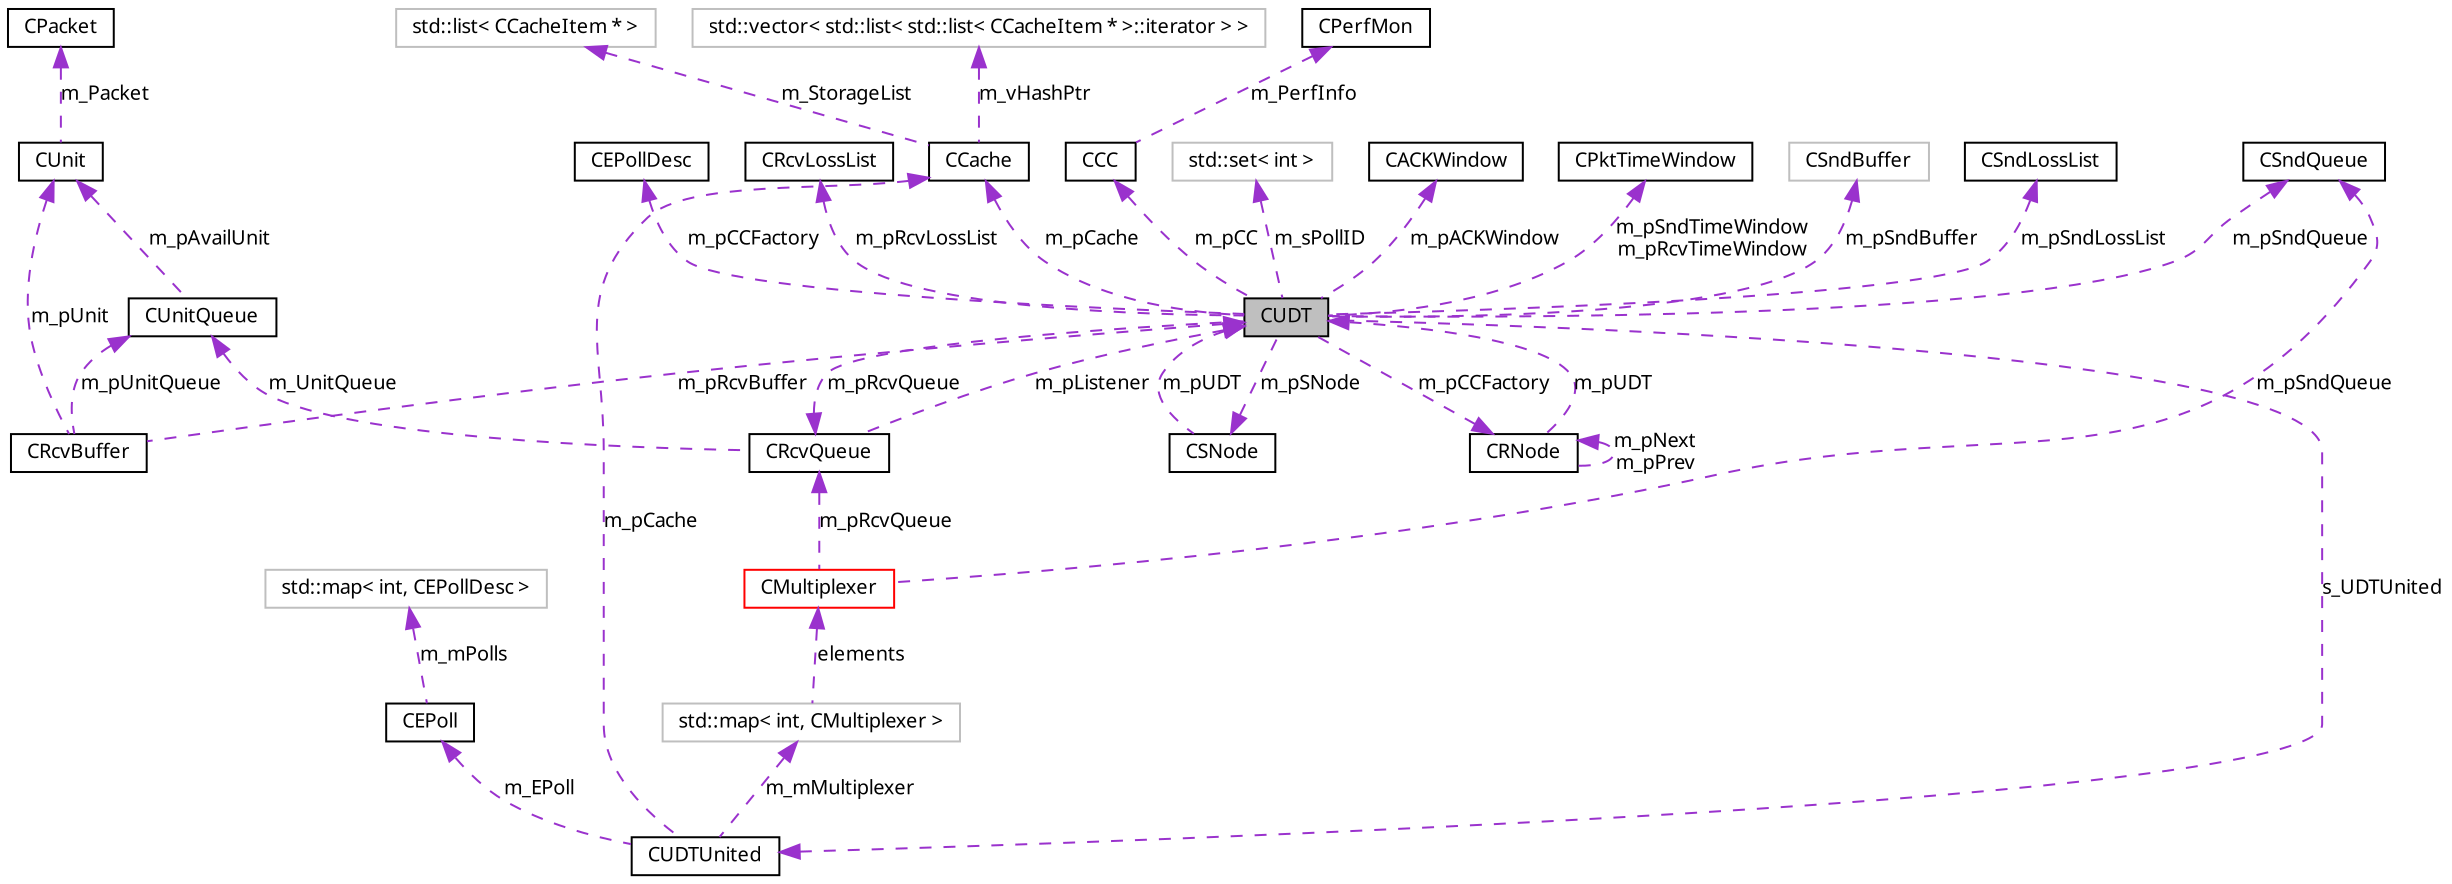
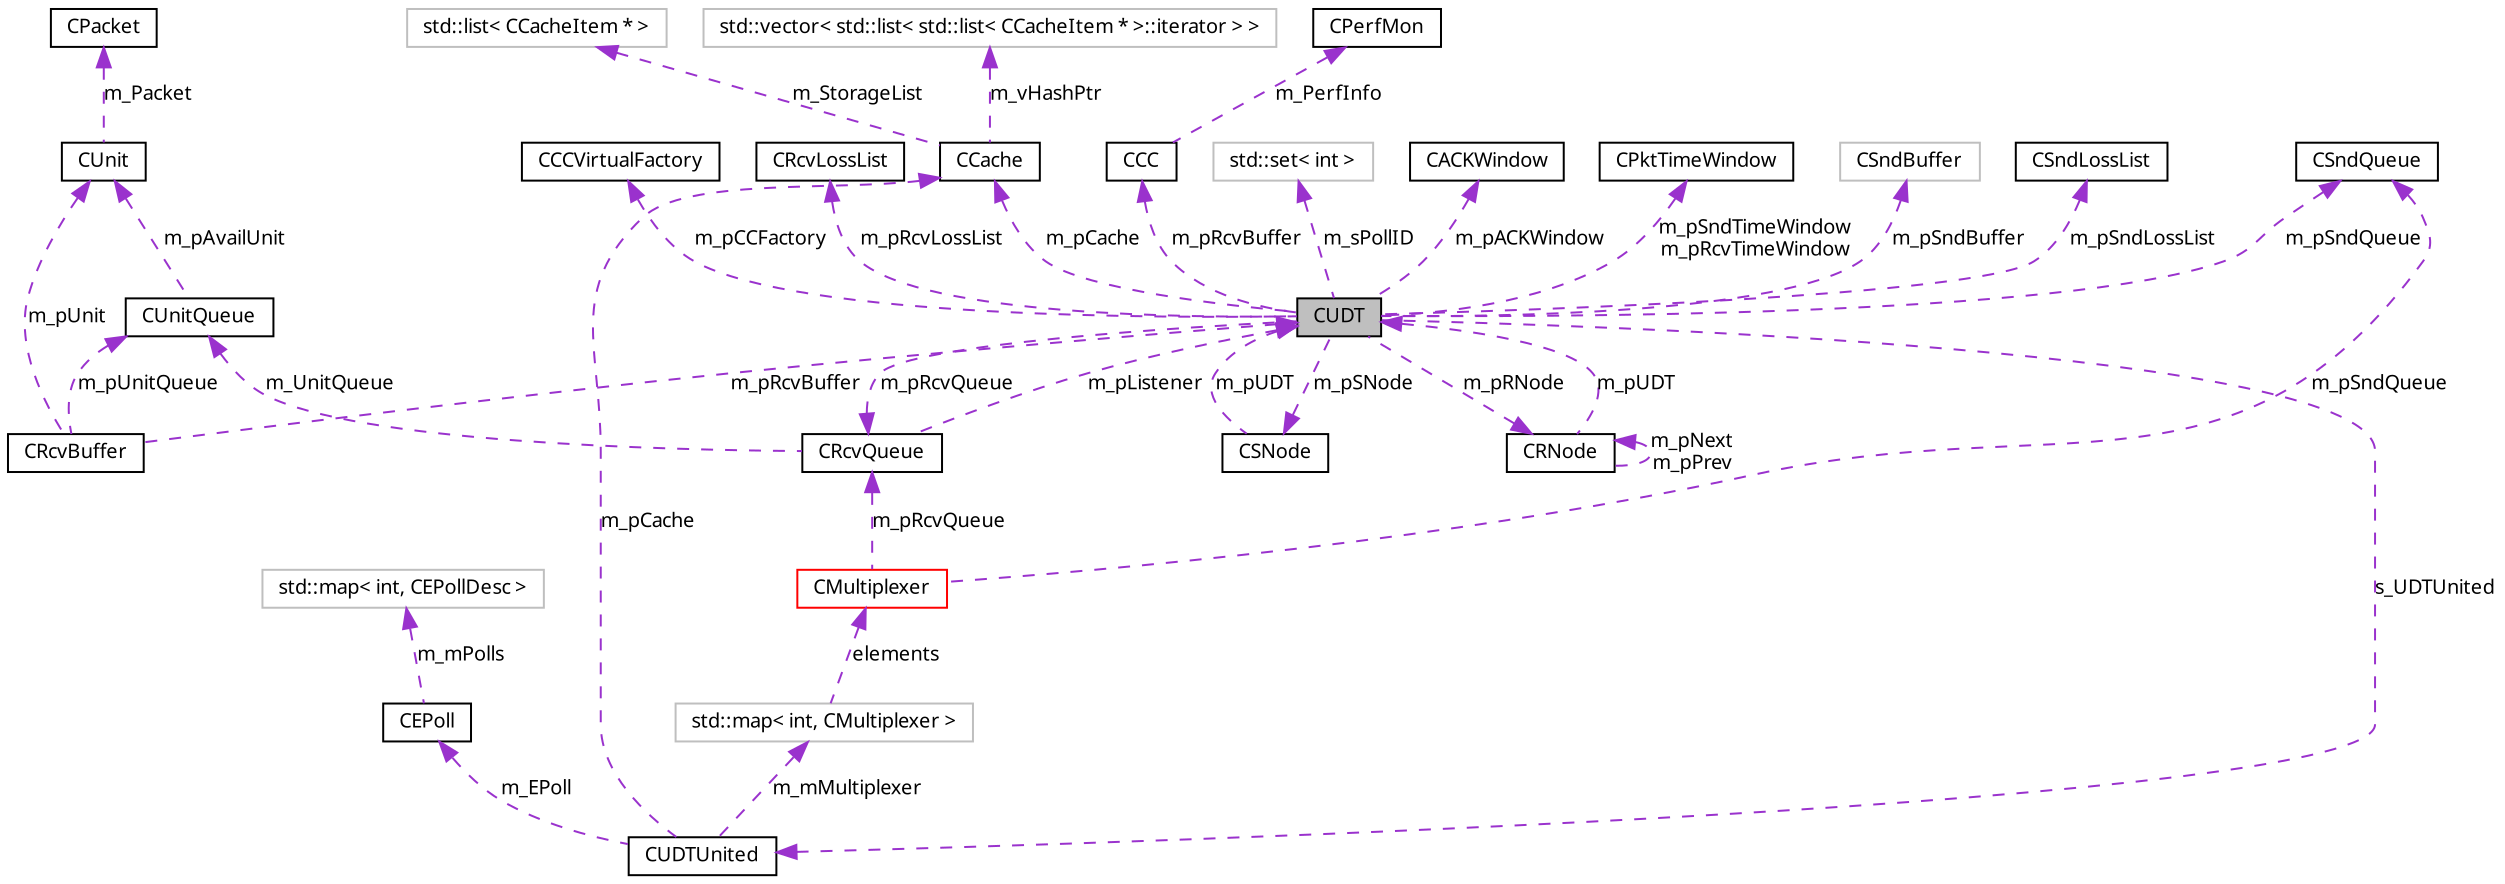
(642, 162) -> (621, 162)
(1226, 239) -> (1237, 239)
(1485, 384) -> (1515, 384)
